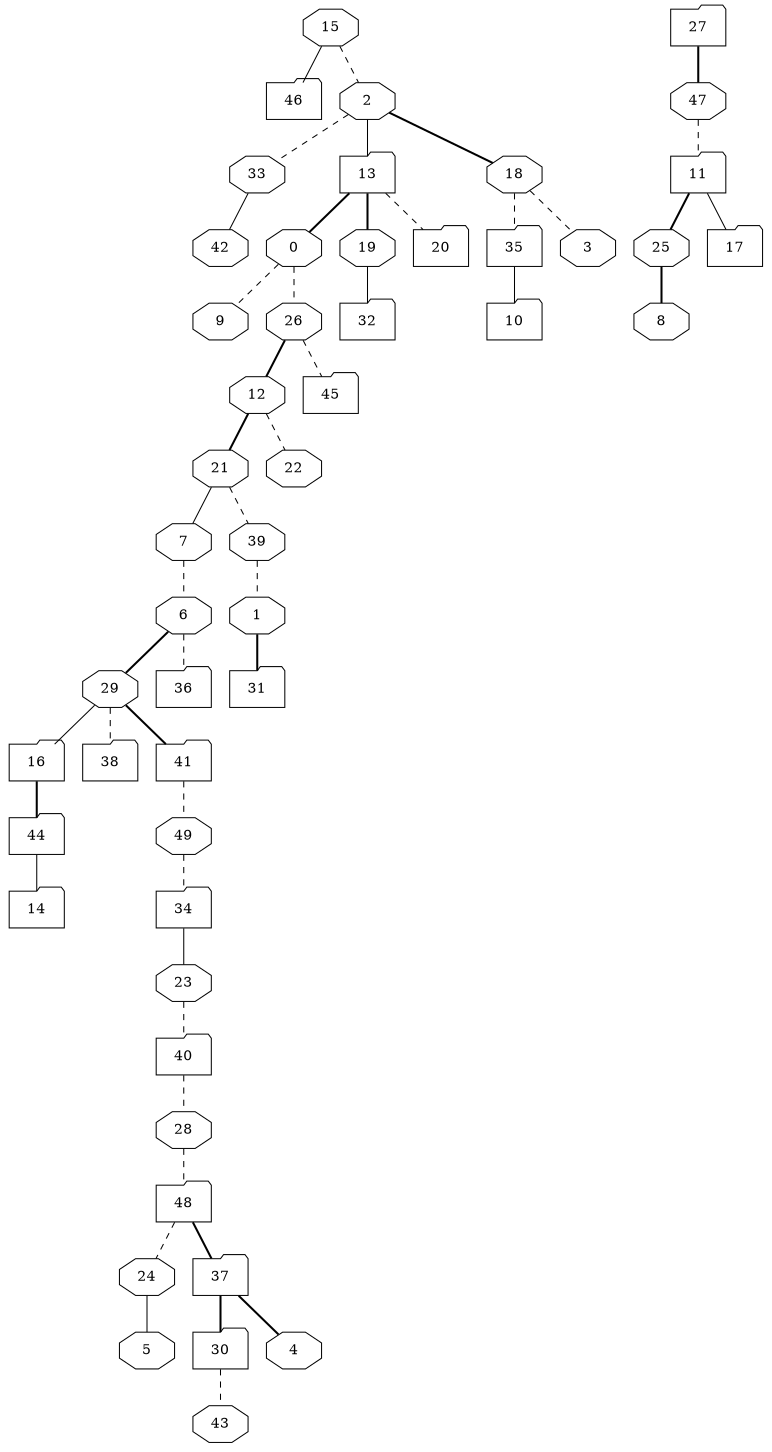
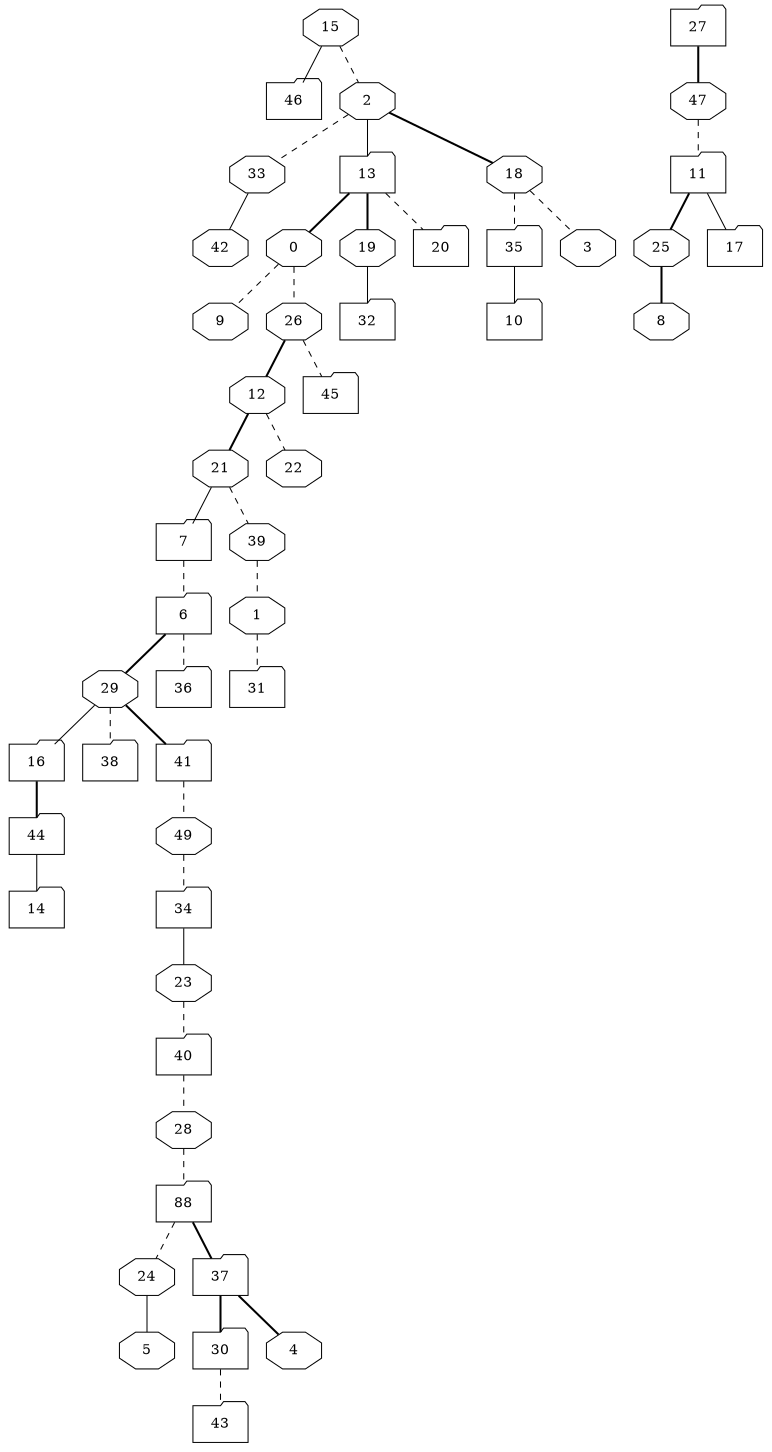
(184, 542) -> (184, 542)
(184, 616) -> (184, 616)
(257, 652) -> (257, 652)
(184, 1204) -> (184, 1204)
(220, 1424) -> (220, 1424)
